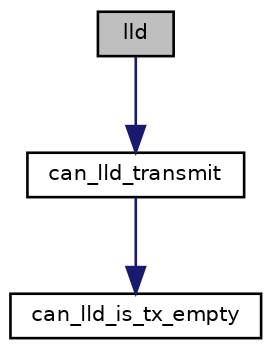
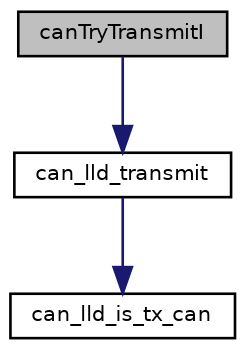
(136, 34) -> (123, 34)
(136, 316) -> (123, 316)
